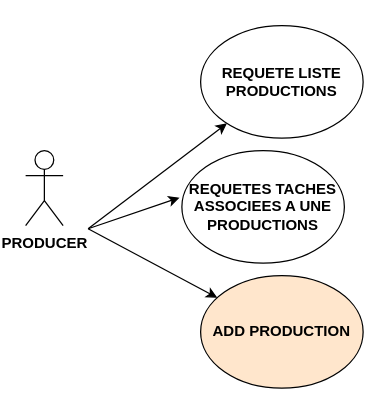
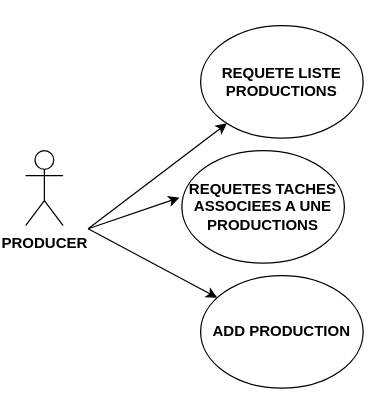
(282, 332) -> (282, 332)
